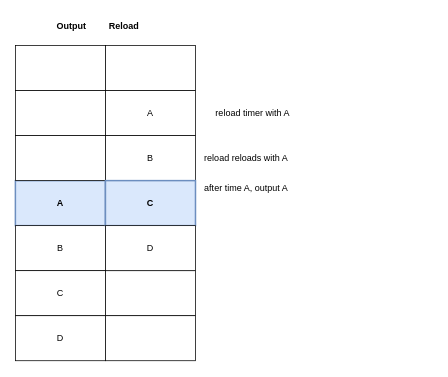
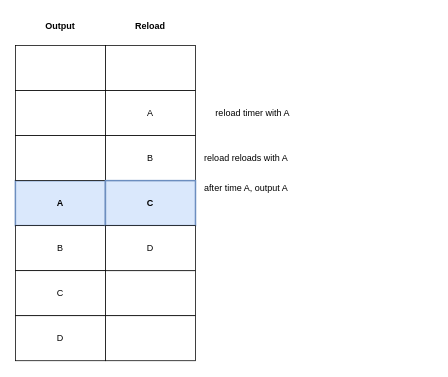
(72, 27) -> (60, 27)
(124, 27) -> (150, 27)
